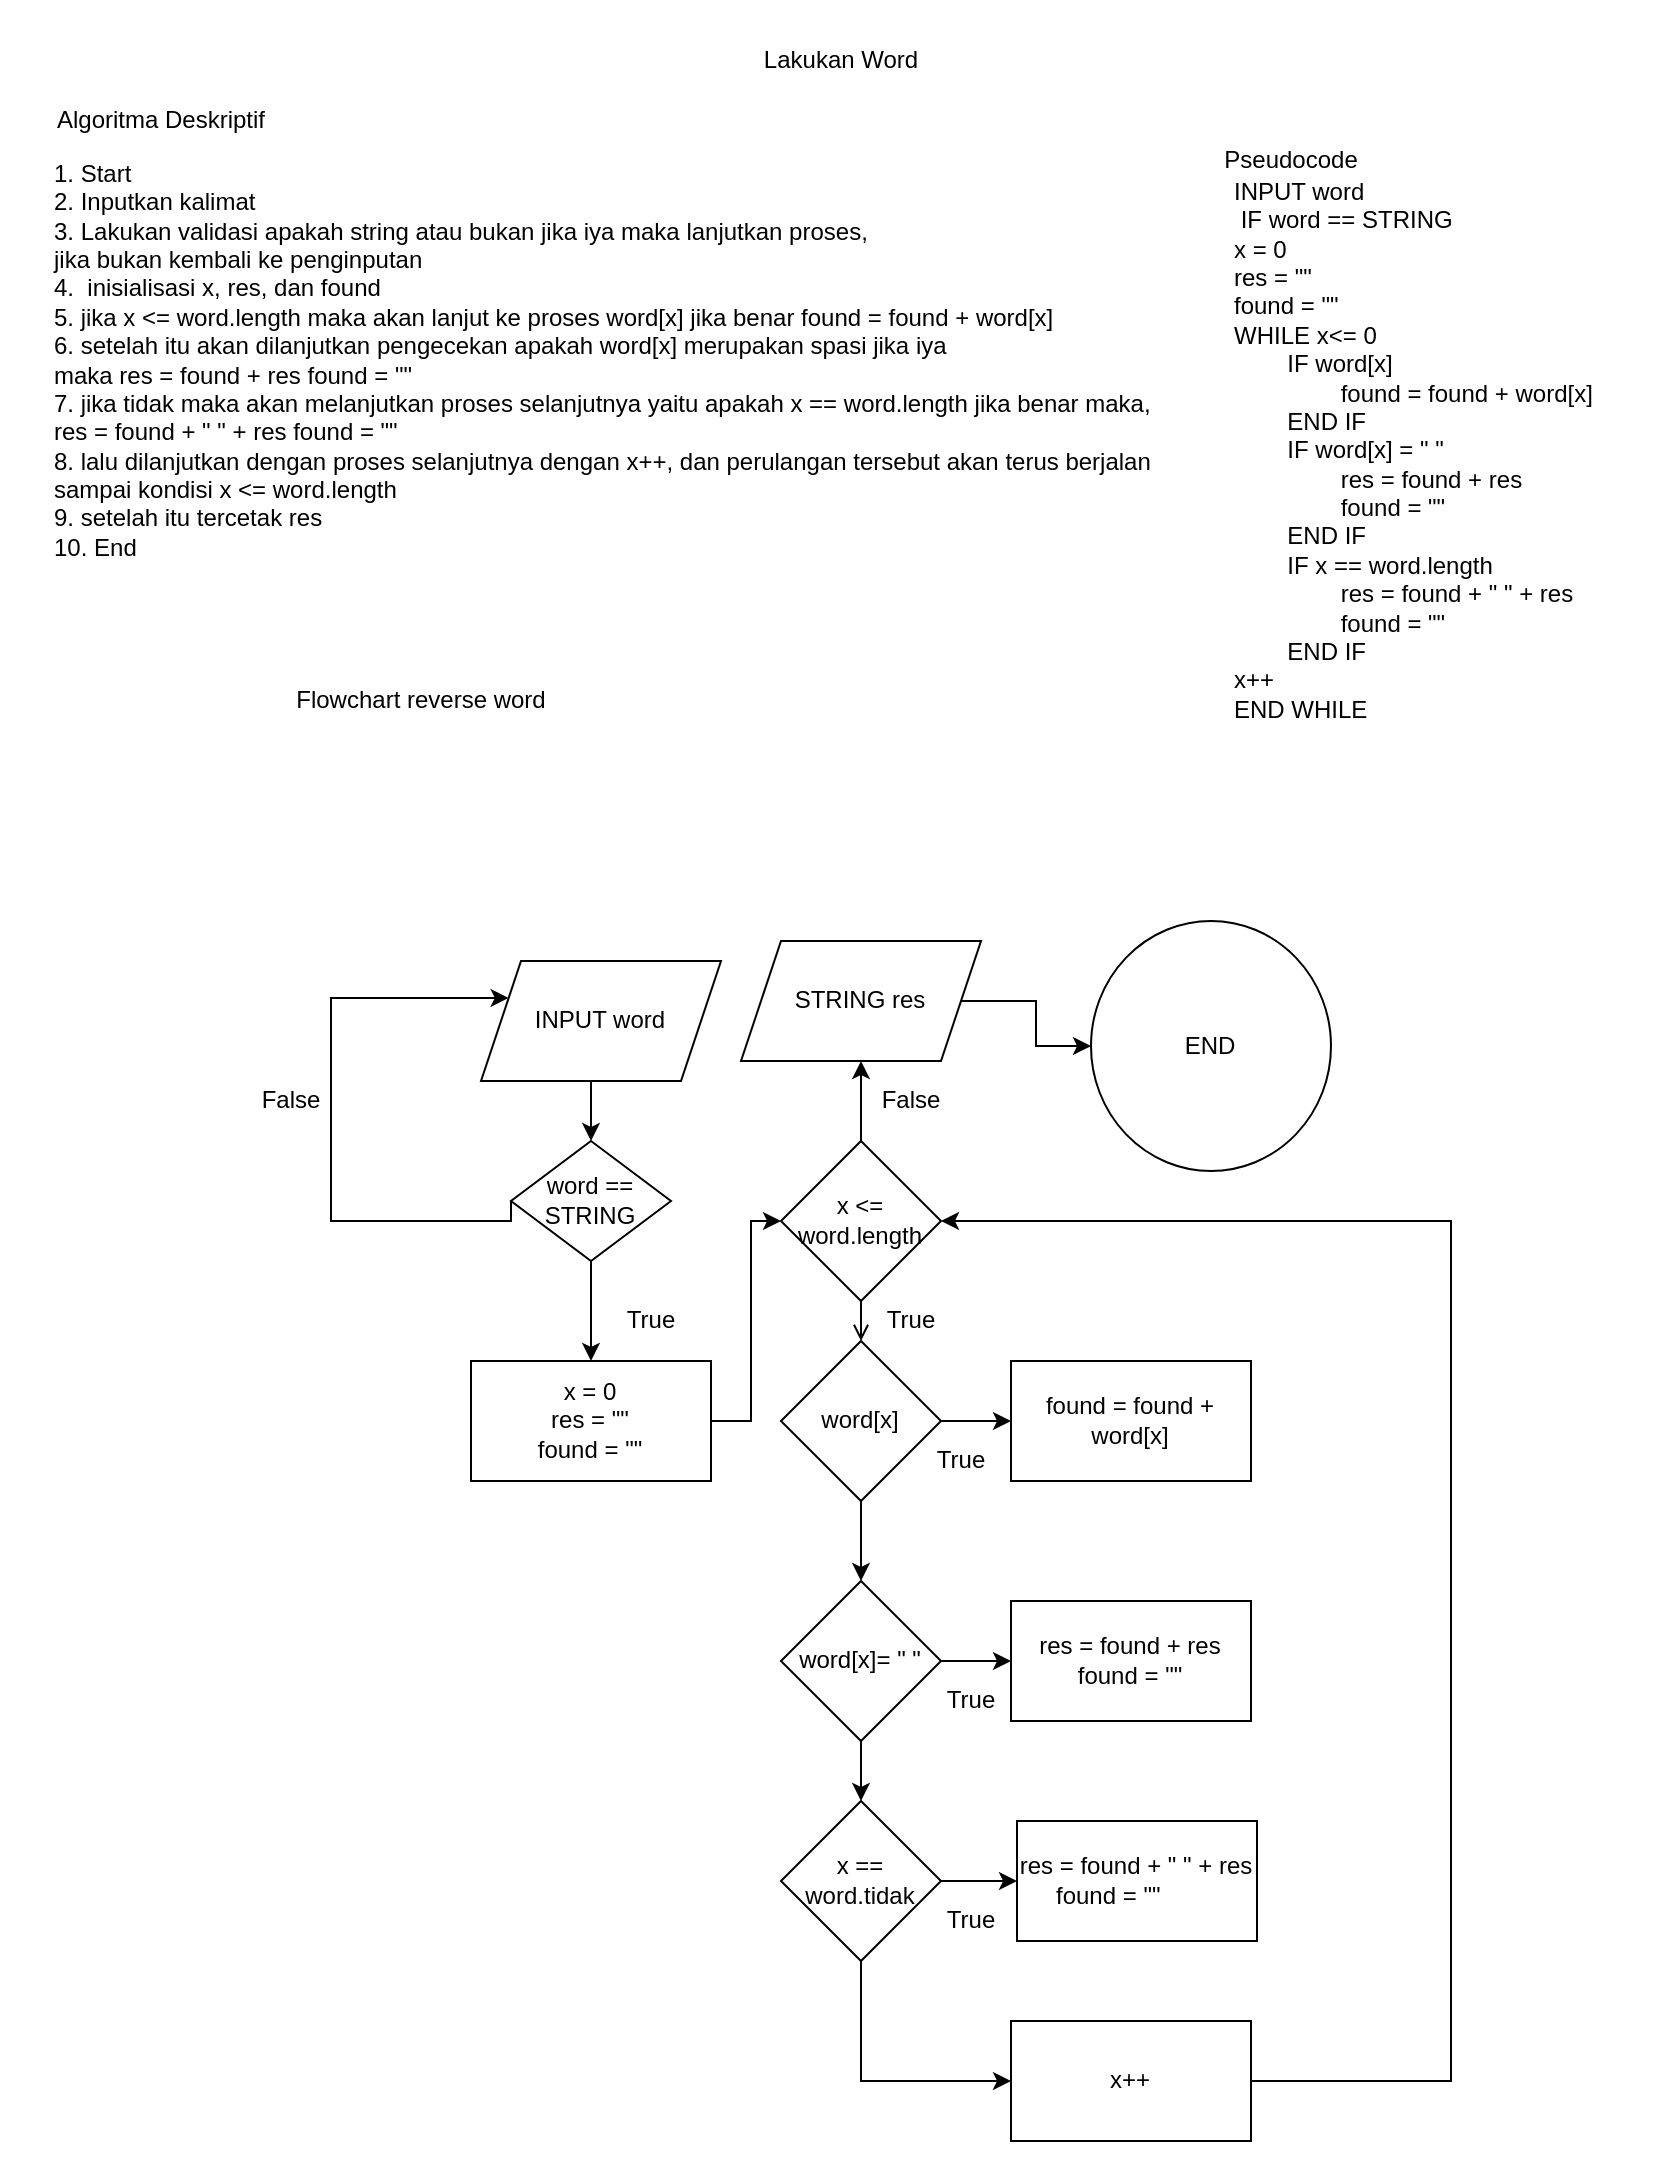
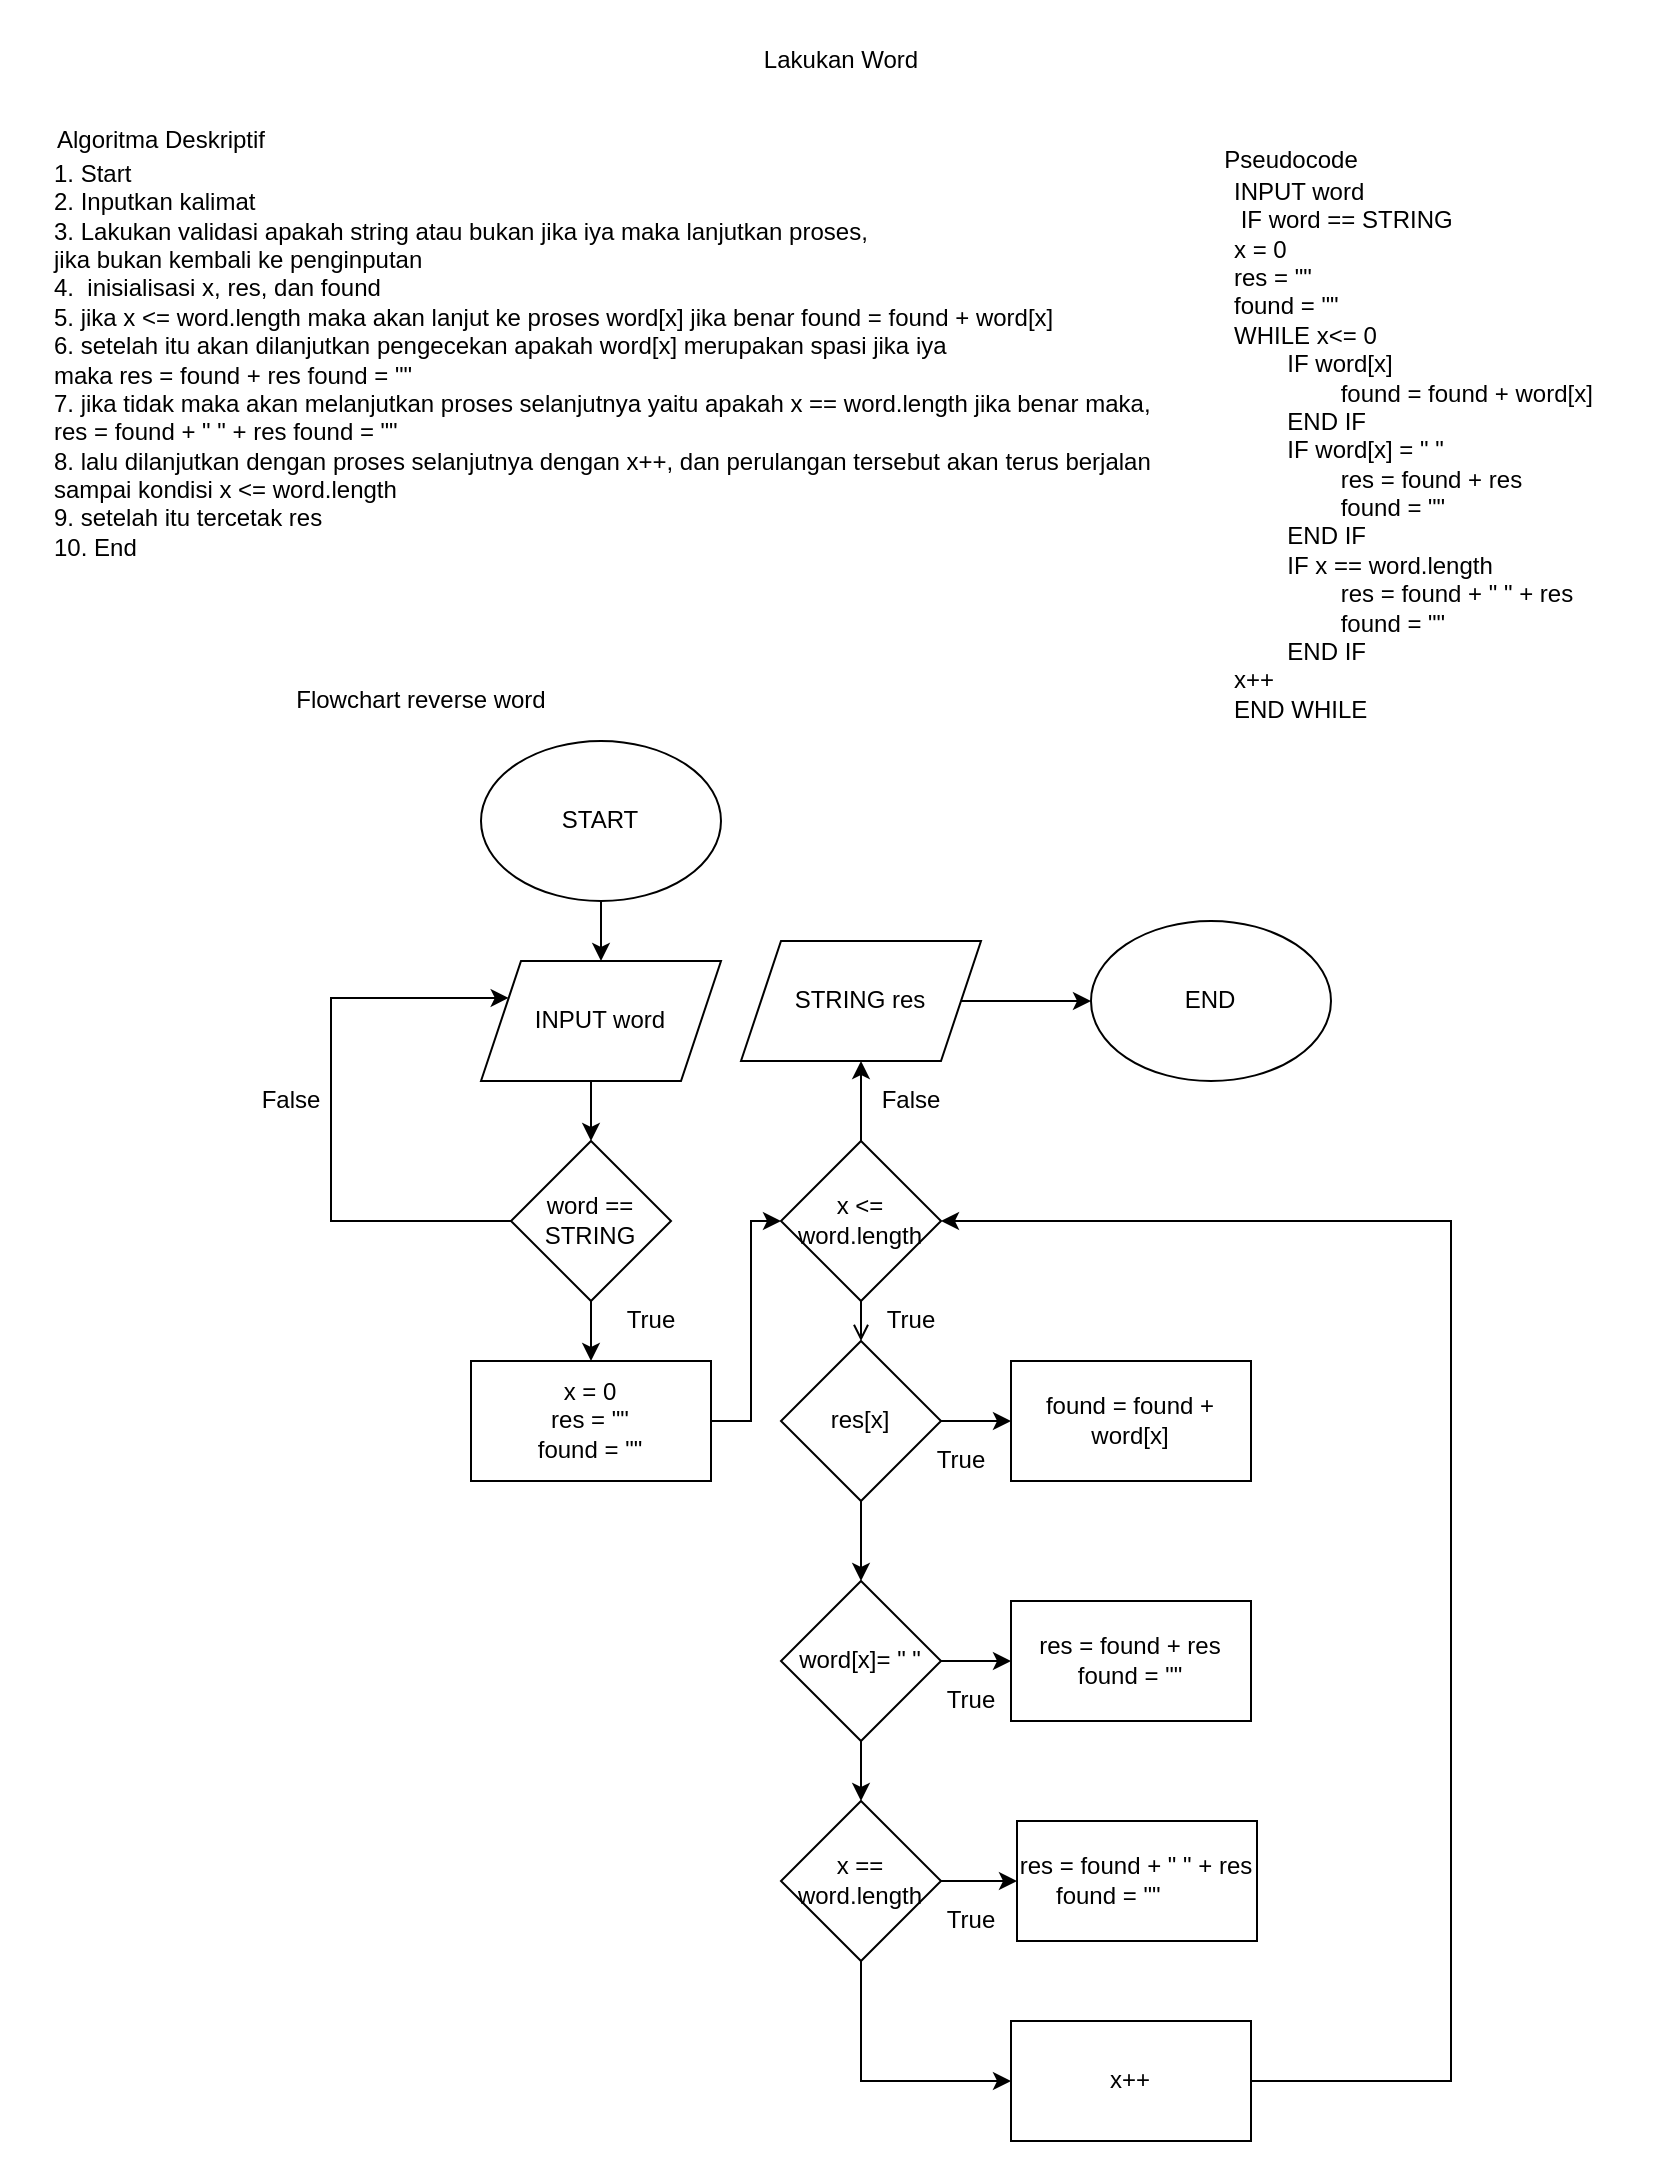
(161, 121) -> (161, 141)
none -> (601, 821)
none -> (601, 924)
(1211, 1046) -> (1211, 1001)
(591, 1201) -> (591, 1221)
(861, 1421) -> (861, 1421)
(861, 1881) -> (861, 1881)
